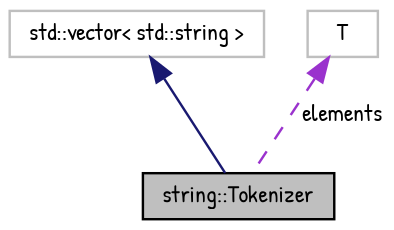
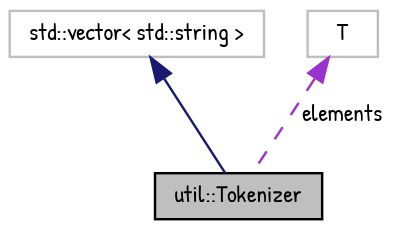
(239, 196) -> (239, 196)
